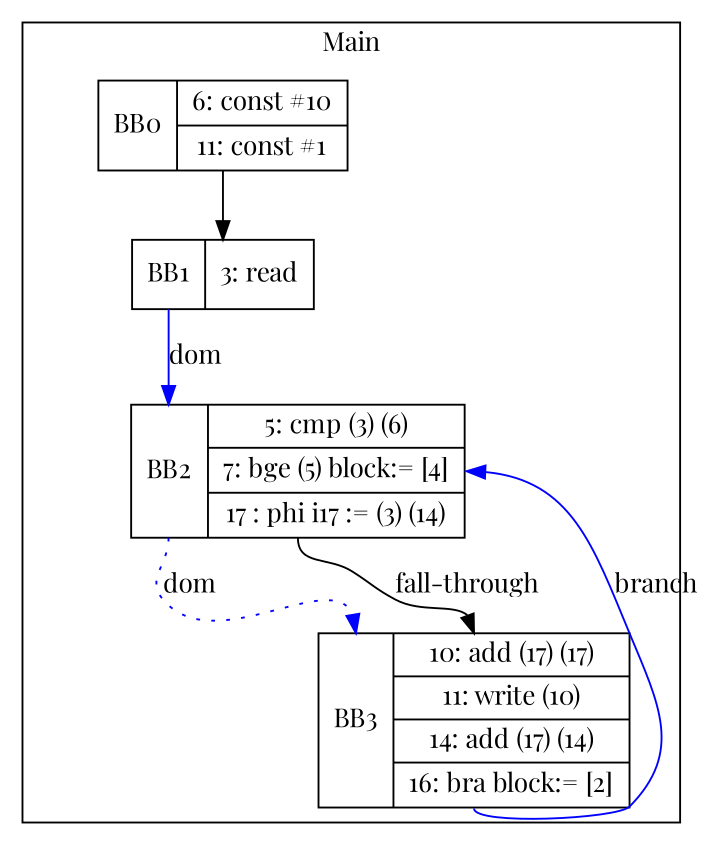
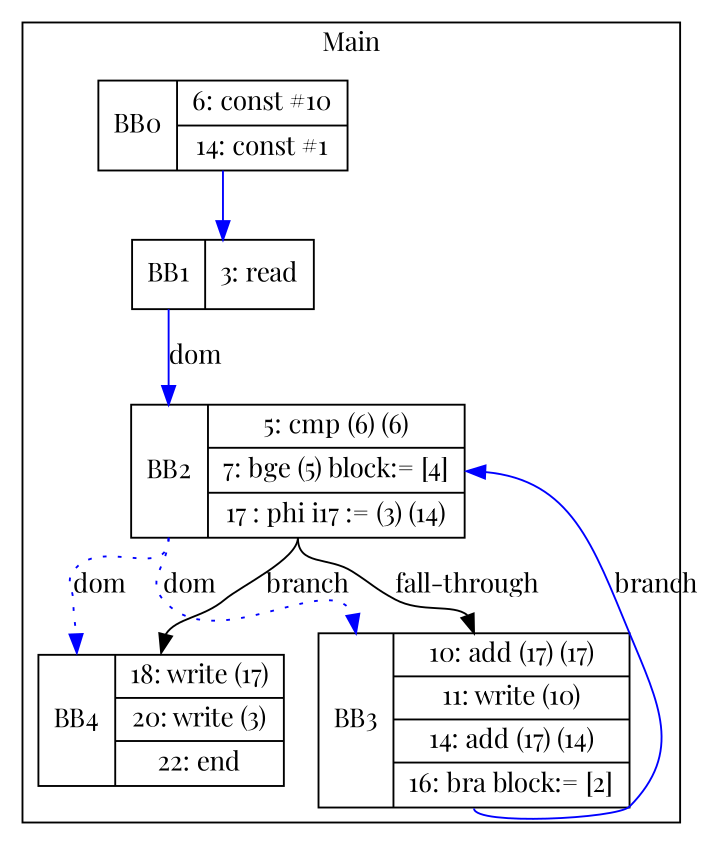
(262, 147) -> (262, 147)
(223, 196) -> (223, 196)
(336, 425) -> (336, 425)
none -> (161, 720)
